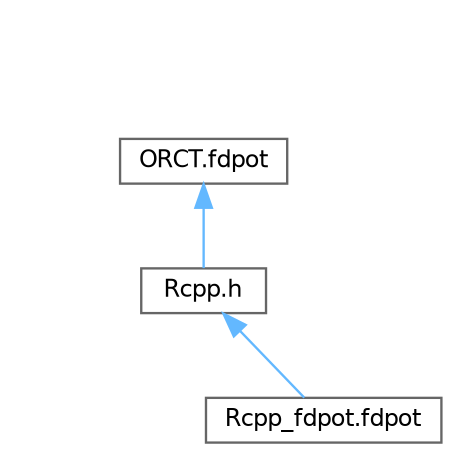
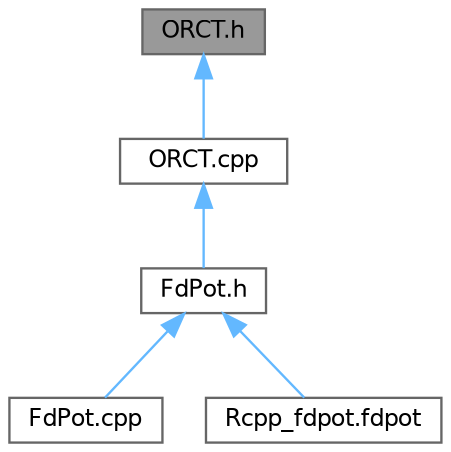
none -> (204, 32)
(204, 161) -> (204, 161)
(204, 291) -> (204, 291)
none -> (86, 420)
